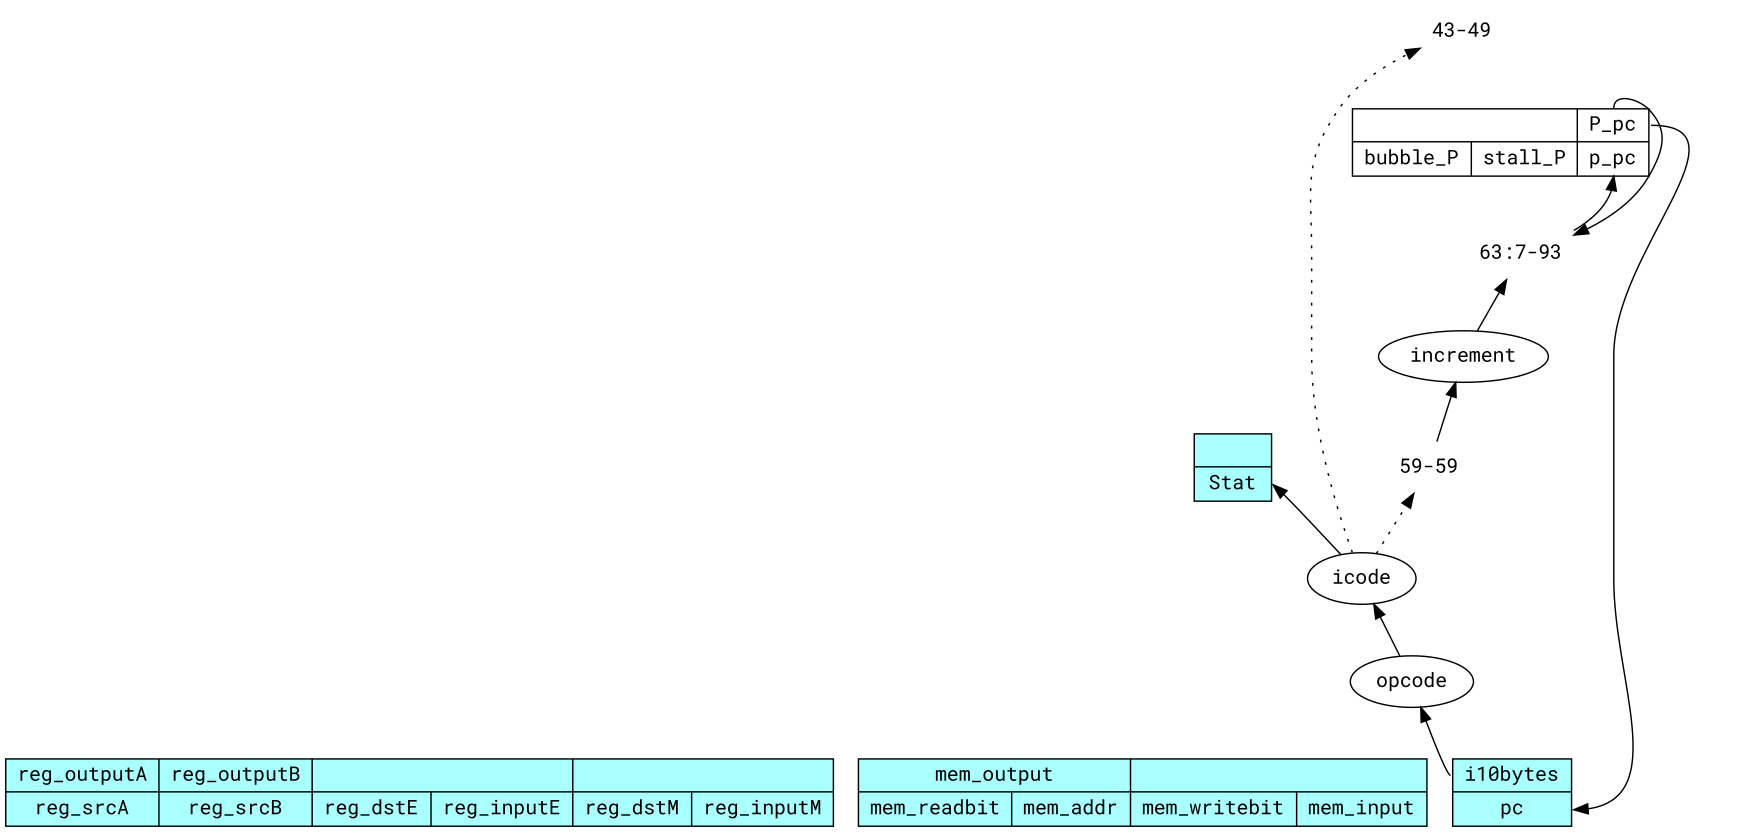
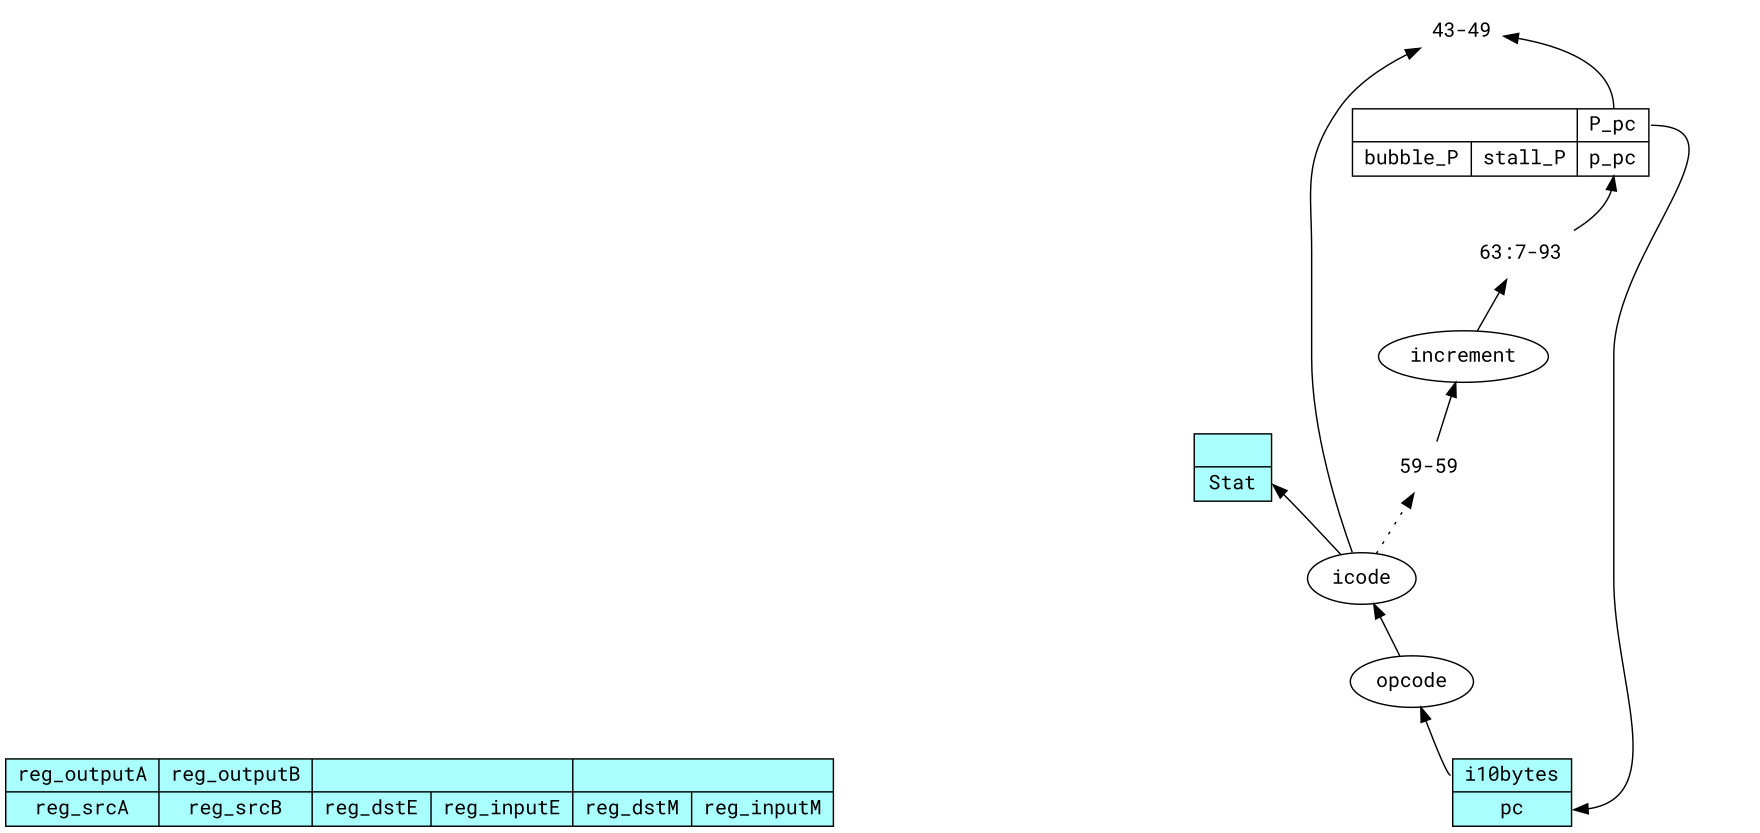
(1657, 161) -> (1579, 58)
(1312, 286) -> (1312, 286)
(1143, 793) -> none
